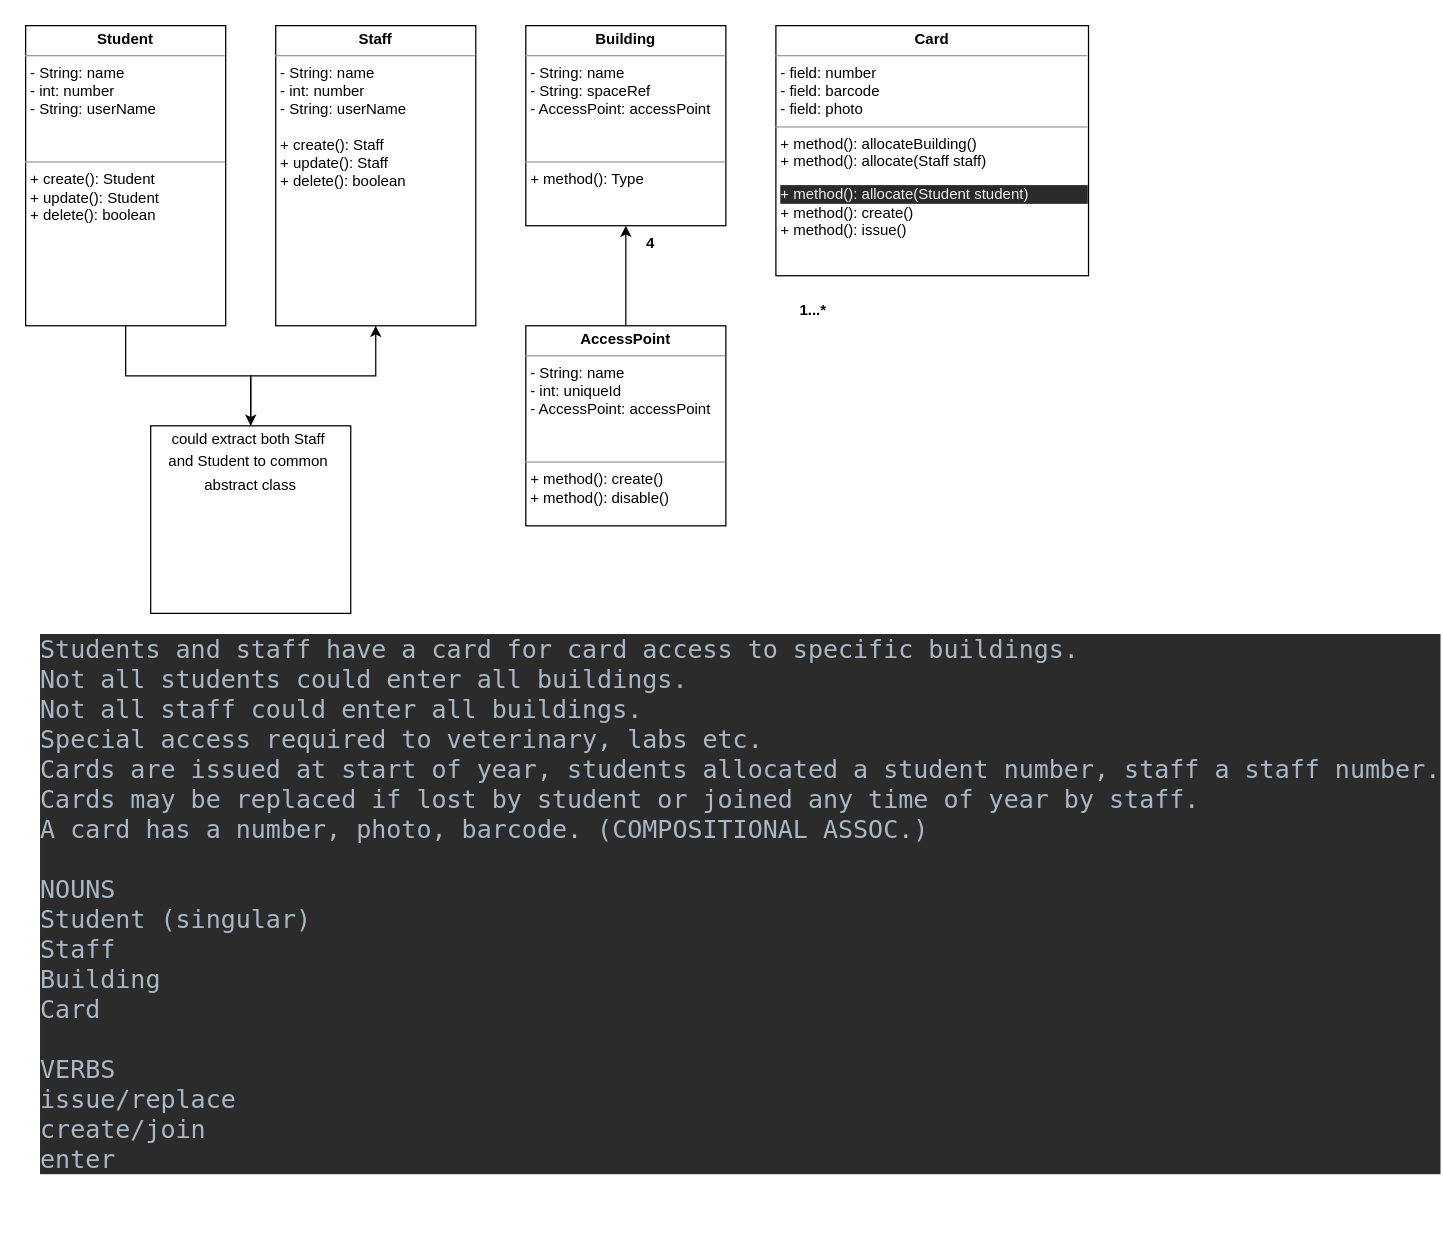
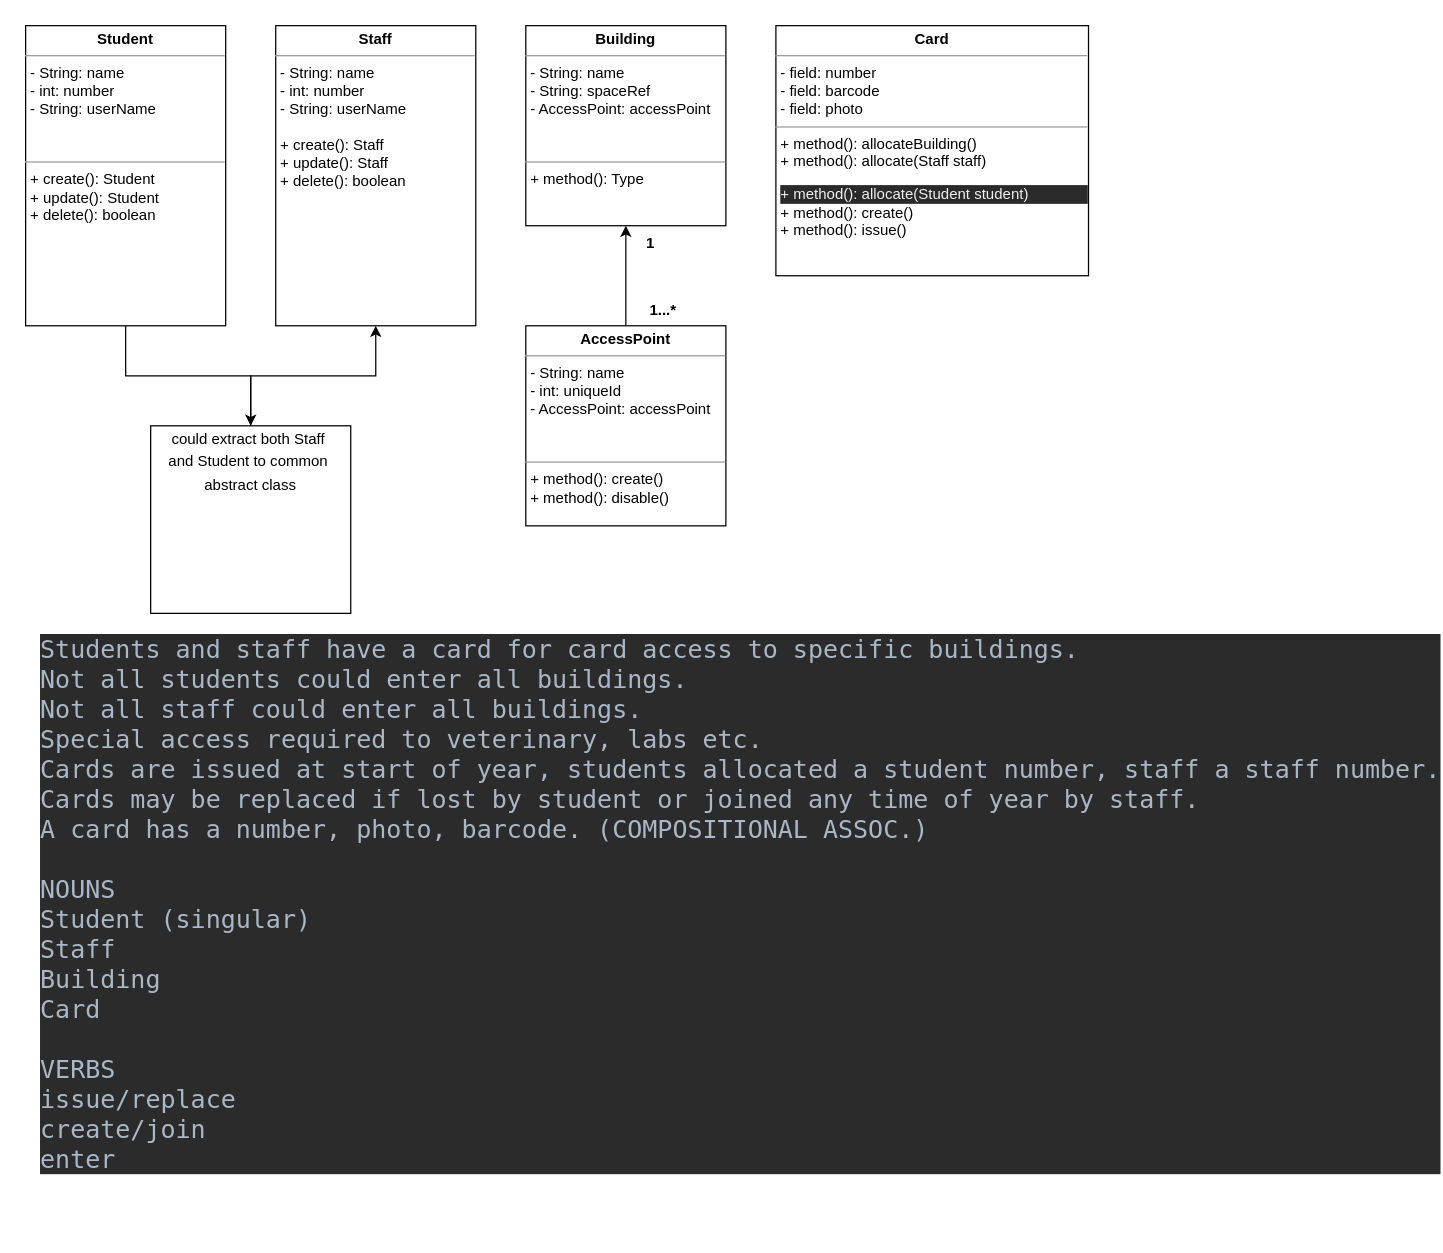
(650, 243) -> (650, 243)
(813, 309) -> (663, 309)
